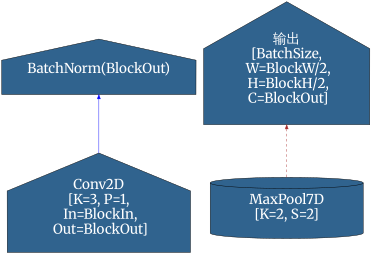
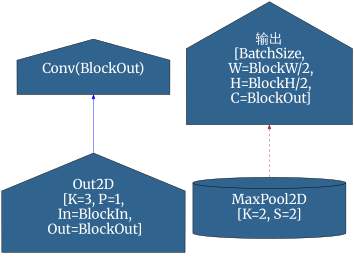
(99, 70) -> (93, 70)
(99, 208) -> (93, 208)
(287, 208) -> (269, 208)
